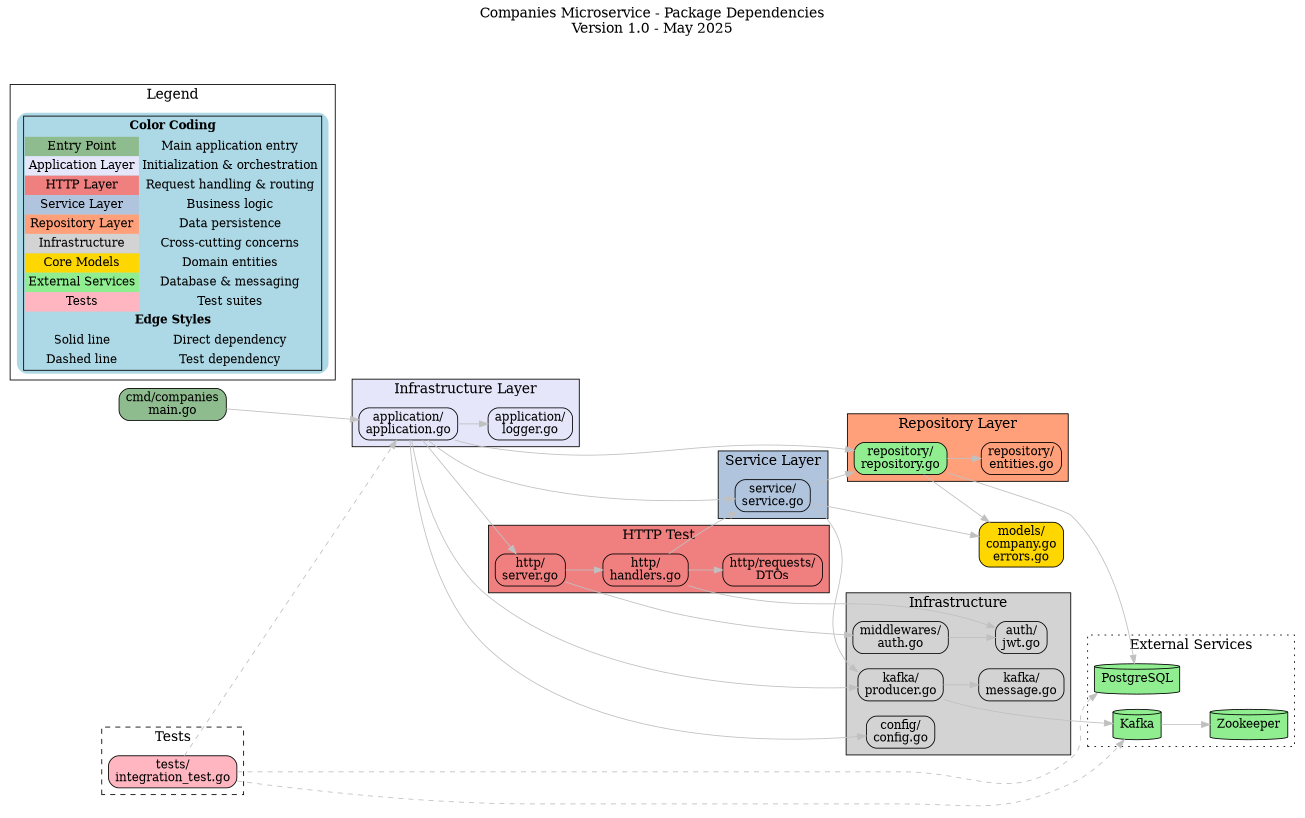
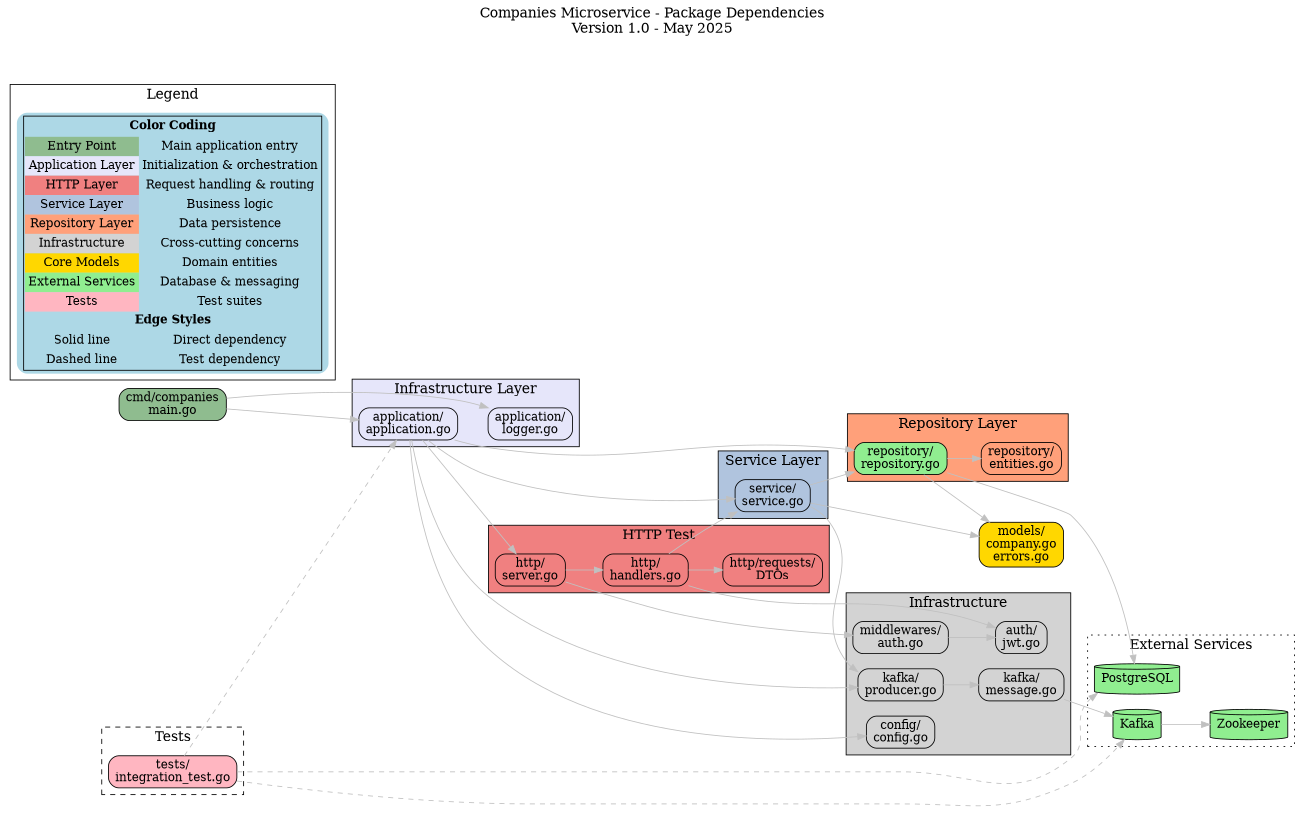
(469, 424) -> (360, 393)
(1023, 716) -> (1079, 705)
